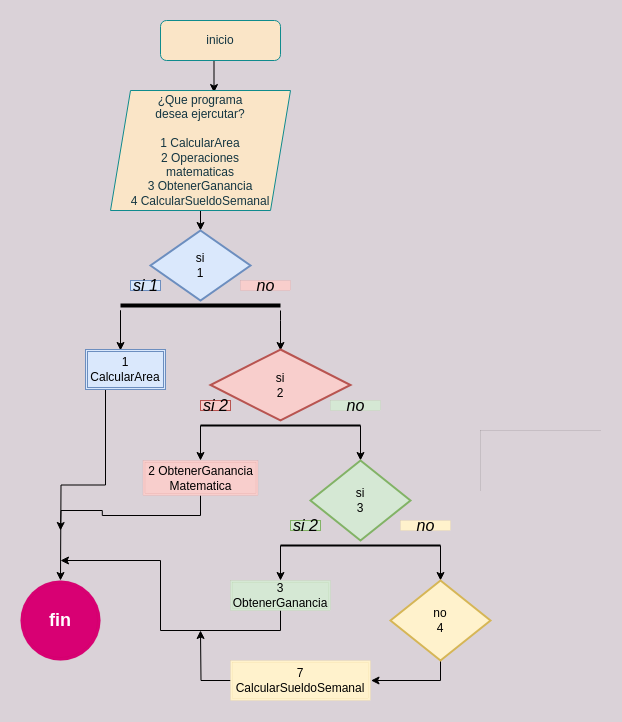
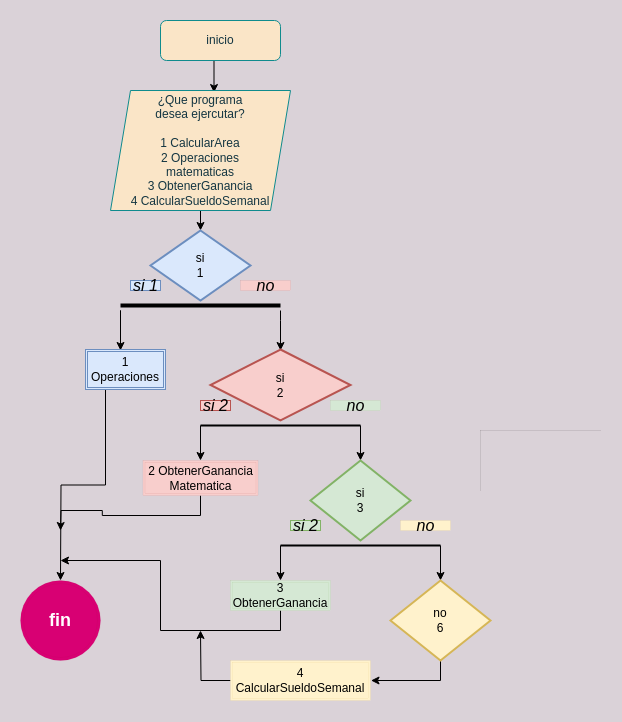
(126, 370) -> (126, 370)
(441, 621) -> (441, 621)
(301, 681) -> (301, 681)
